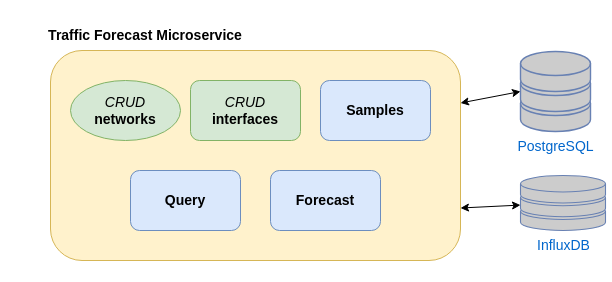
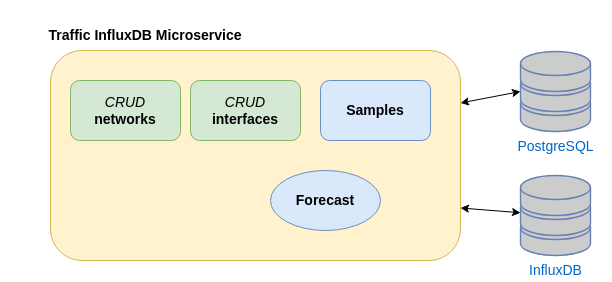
(146, 36) -> (146, 36)
(126, 111) -> (126, 111)
(186, 201) -> none
(326, 201) -> (326, 201)
(563, 203) -> (556, 216)
